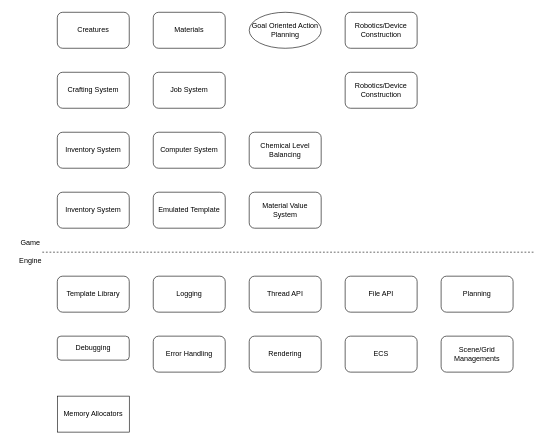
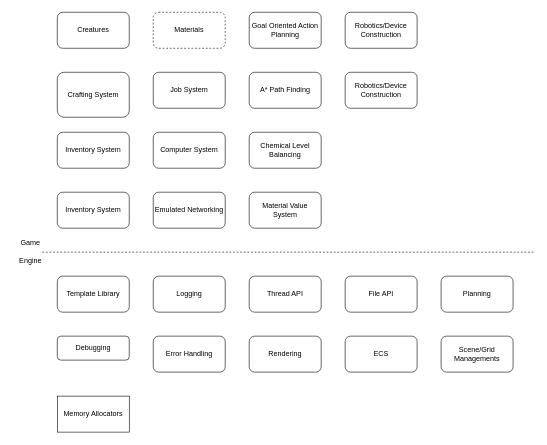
(189, 30) -> (189, 30)
(285, 30) -> (285, 30)
(93, 90) -> (93, 95)
none -> (285, 90)
(189, 210) -> (189, 210)
